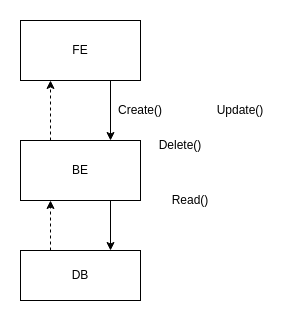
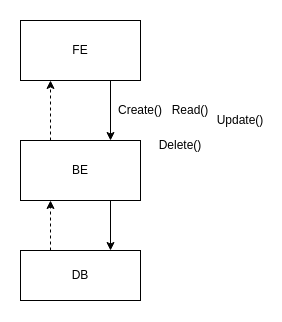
(241, 111) -> (241, 121)
(191, 201) -> (191, 111)
